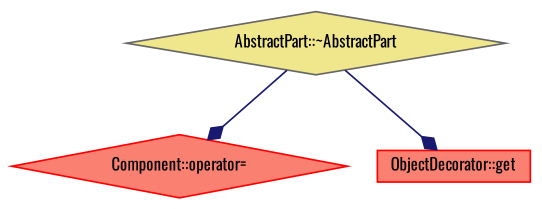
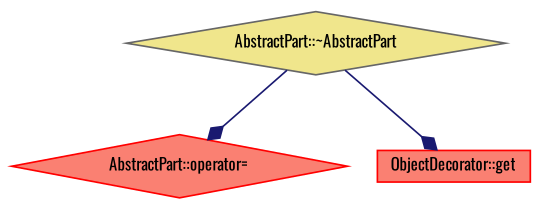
(180, 166) -> (180, 166)
